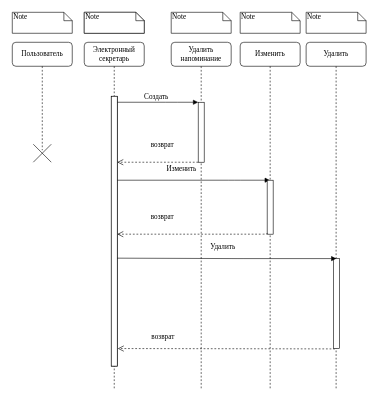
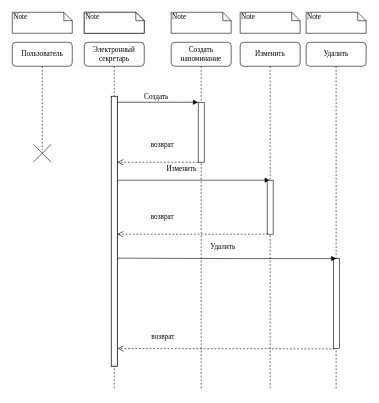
(201, 54) -> (201, 54)
